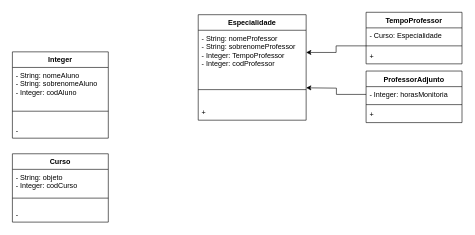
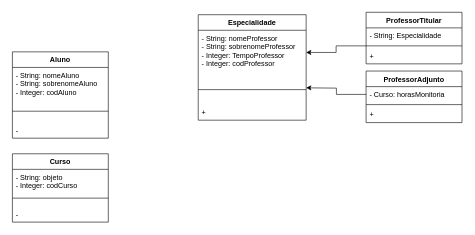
(414, 20) -> (414, 20)
(408, 36) -> (409, 36)
(60, 60) -> (60, 60)
(415, 95) -> (411, 95)
